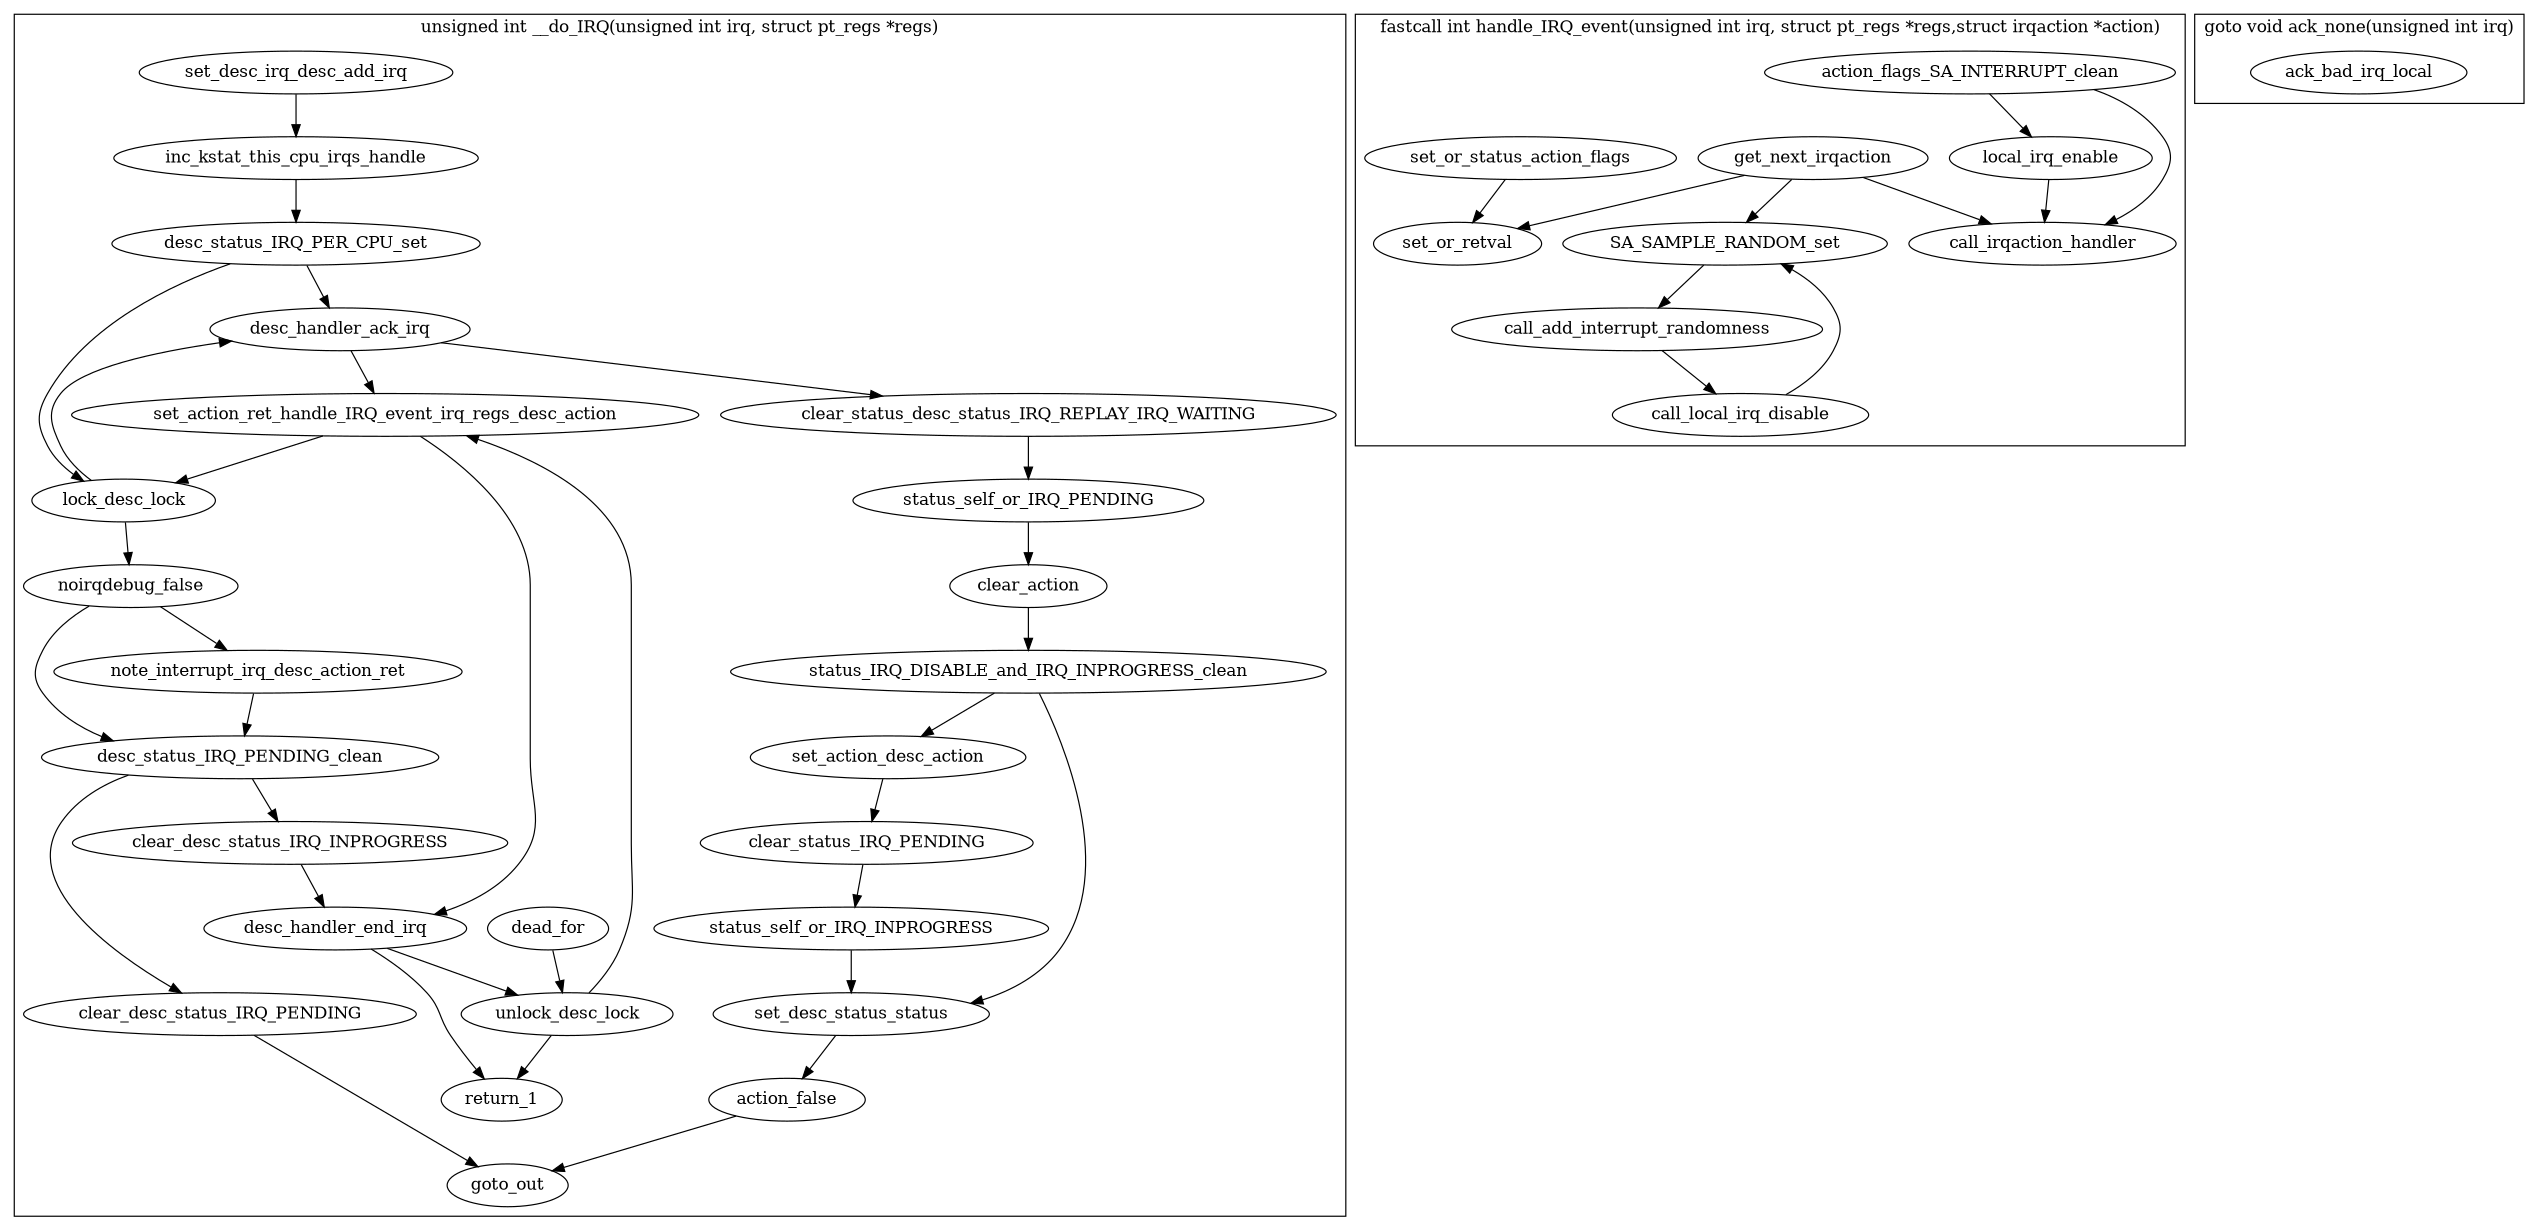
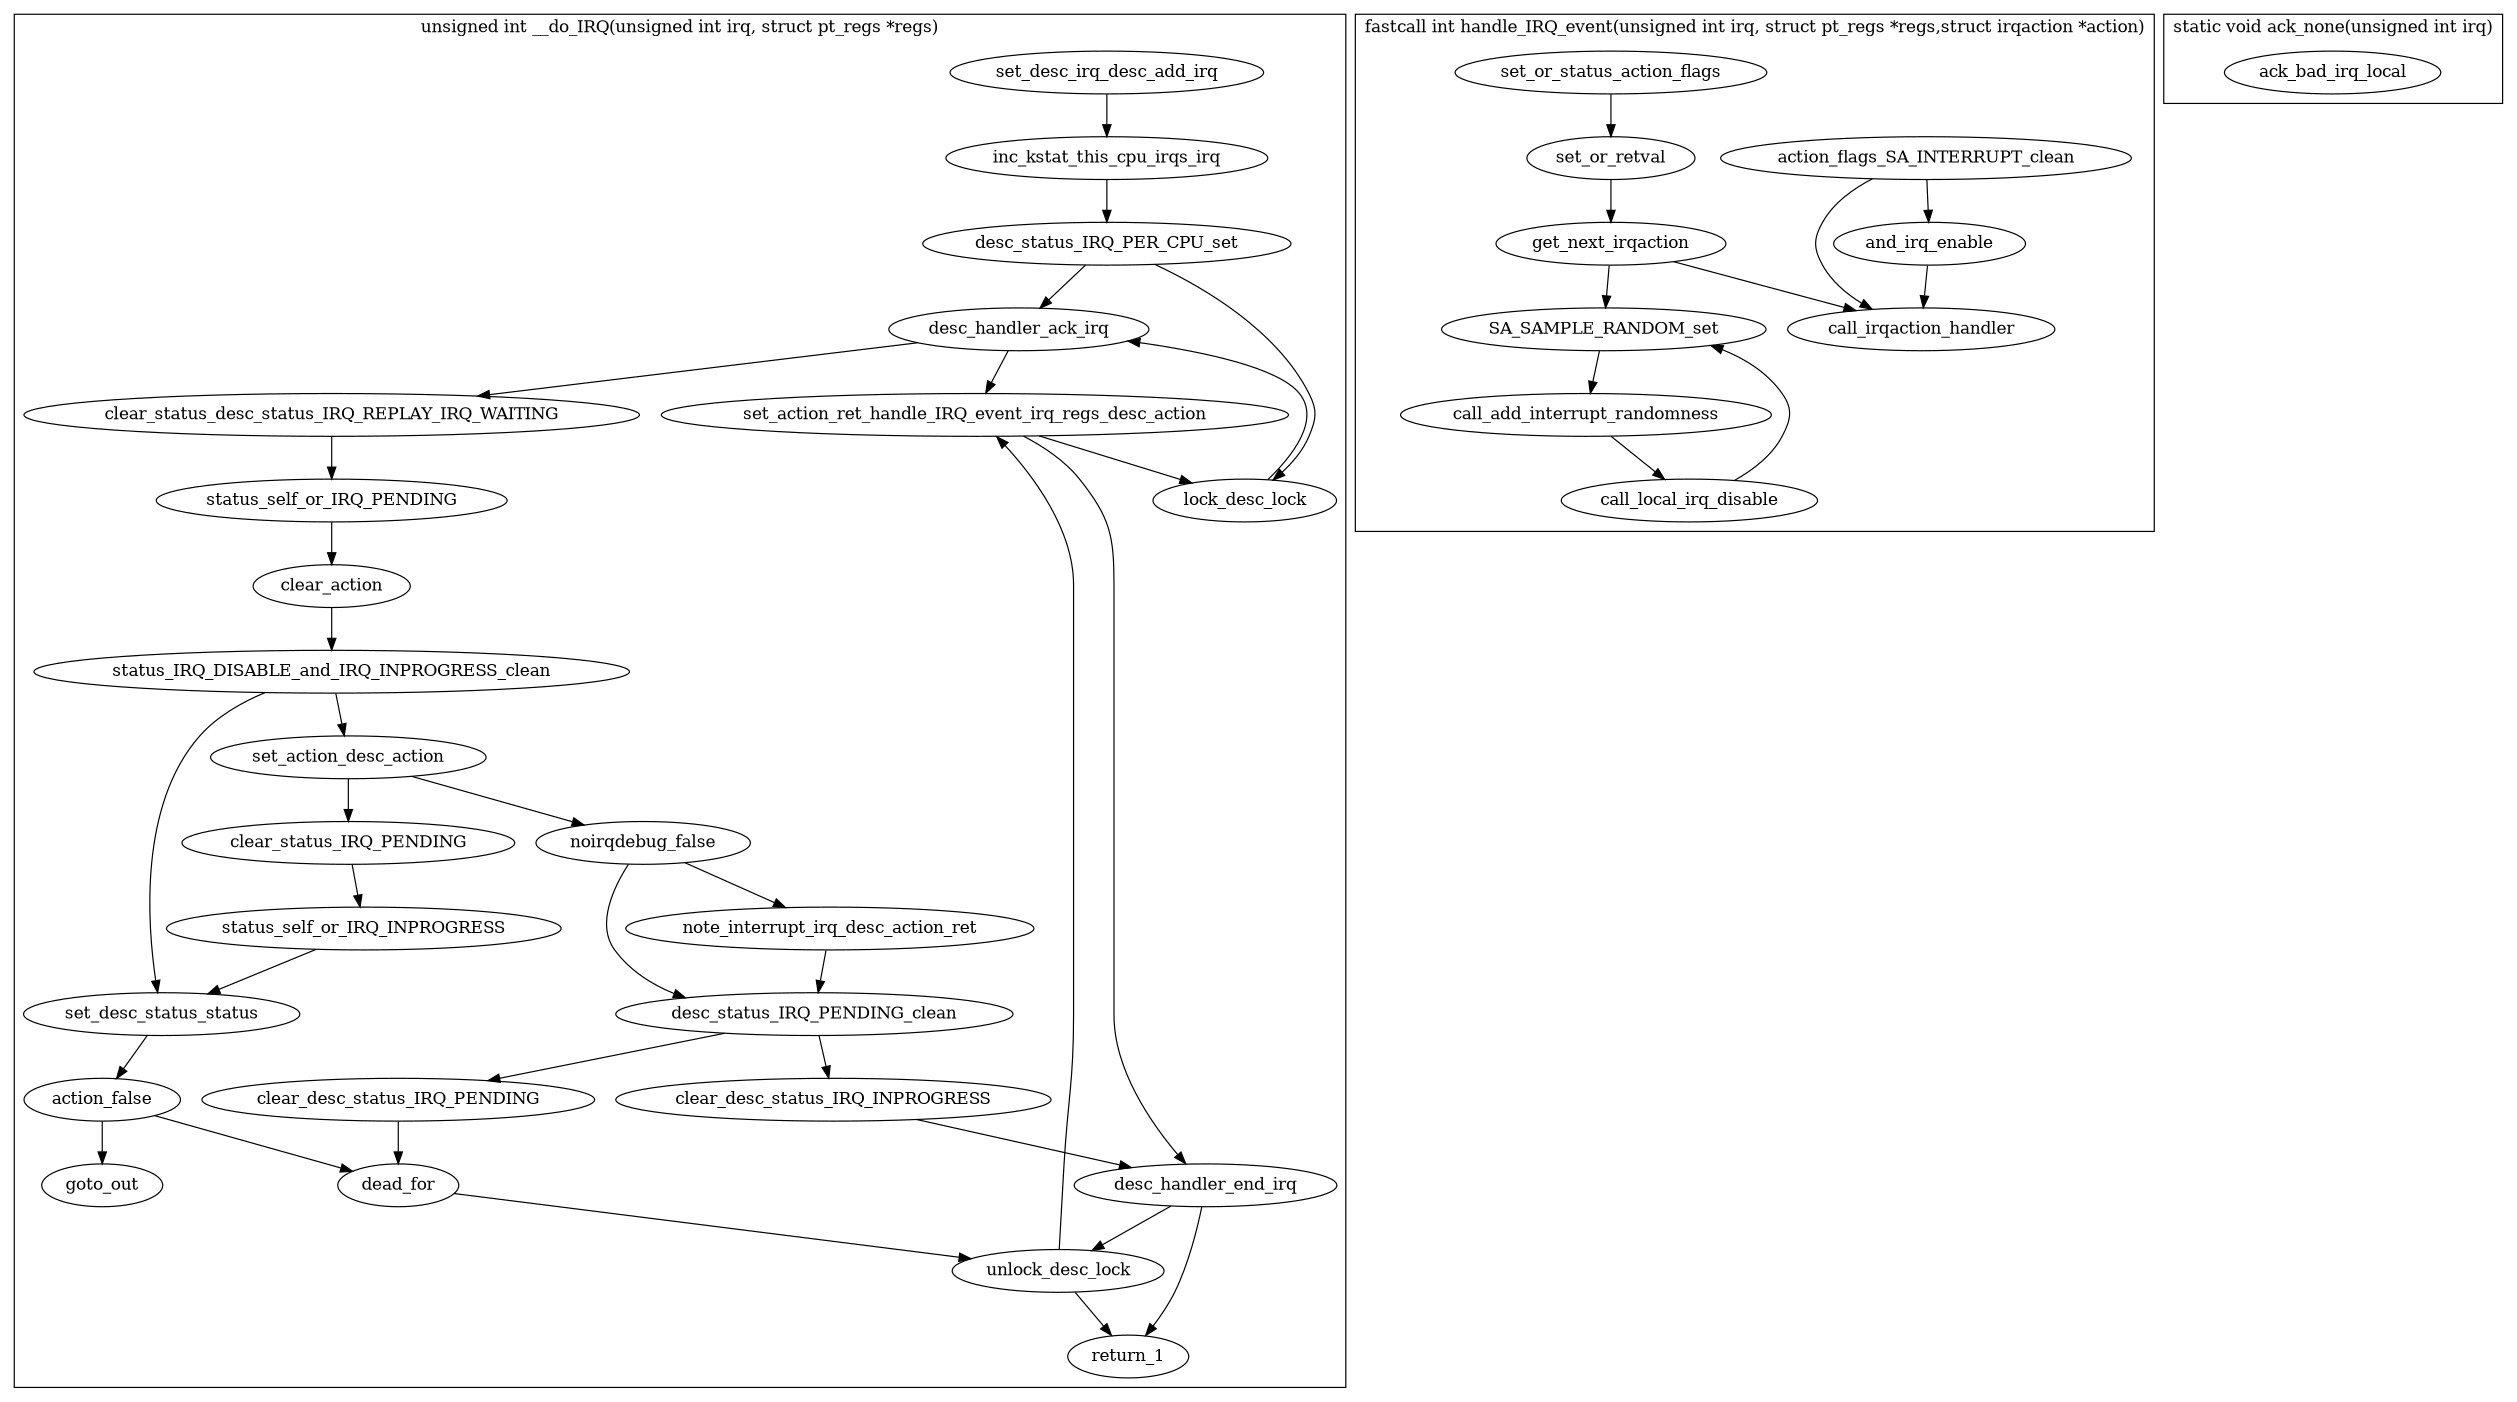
(2359, 28) -> (2333, 28)
(296, 158) -> (1107, 158)
(2051, 158) -> (1930, 244)
(1637, 201) -> (1611, 195)
(127, 537) -> (492, 799)
(361, 1098) -> (398, 1137)
none -> (248, 1142)
